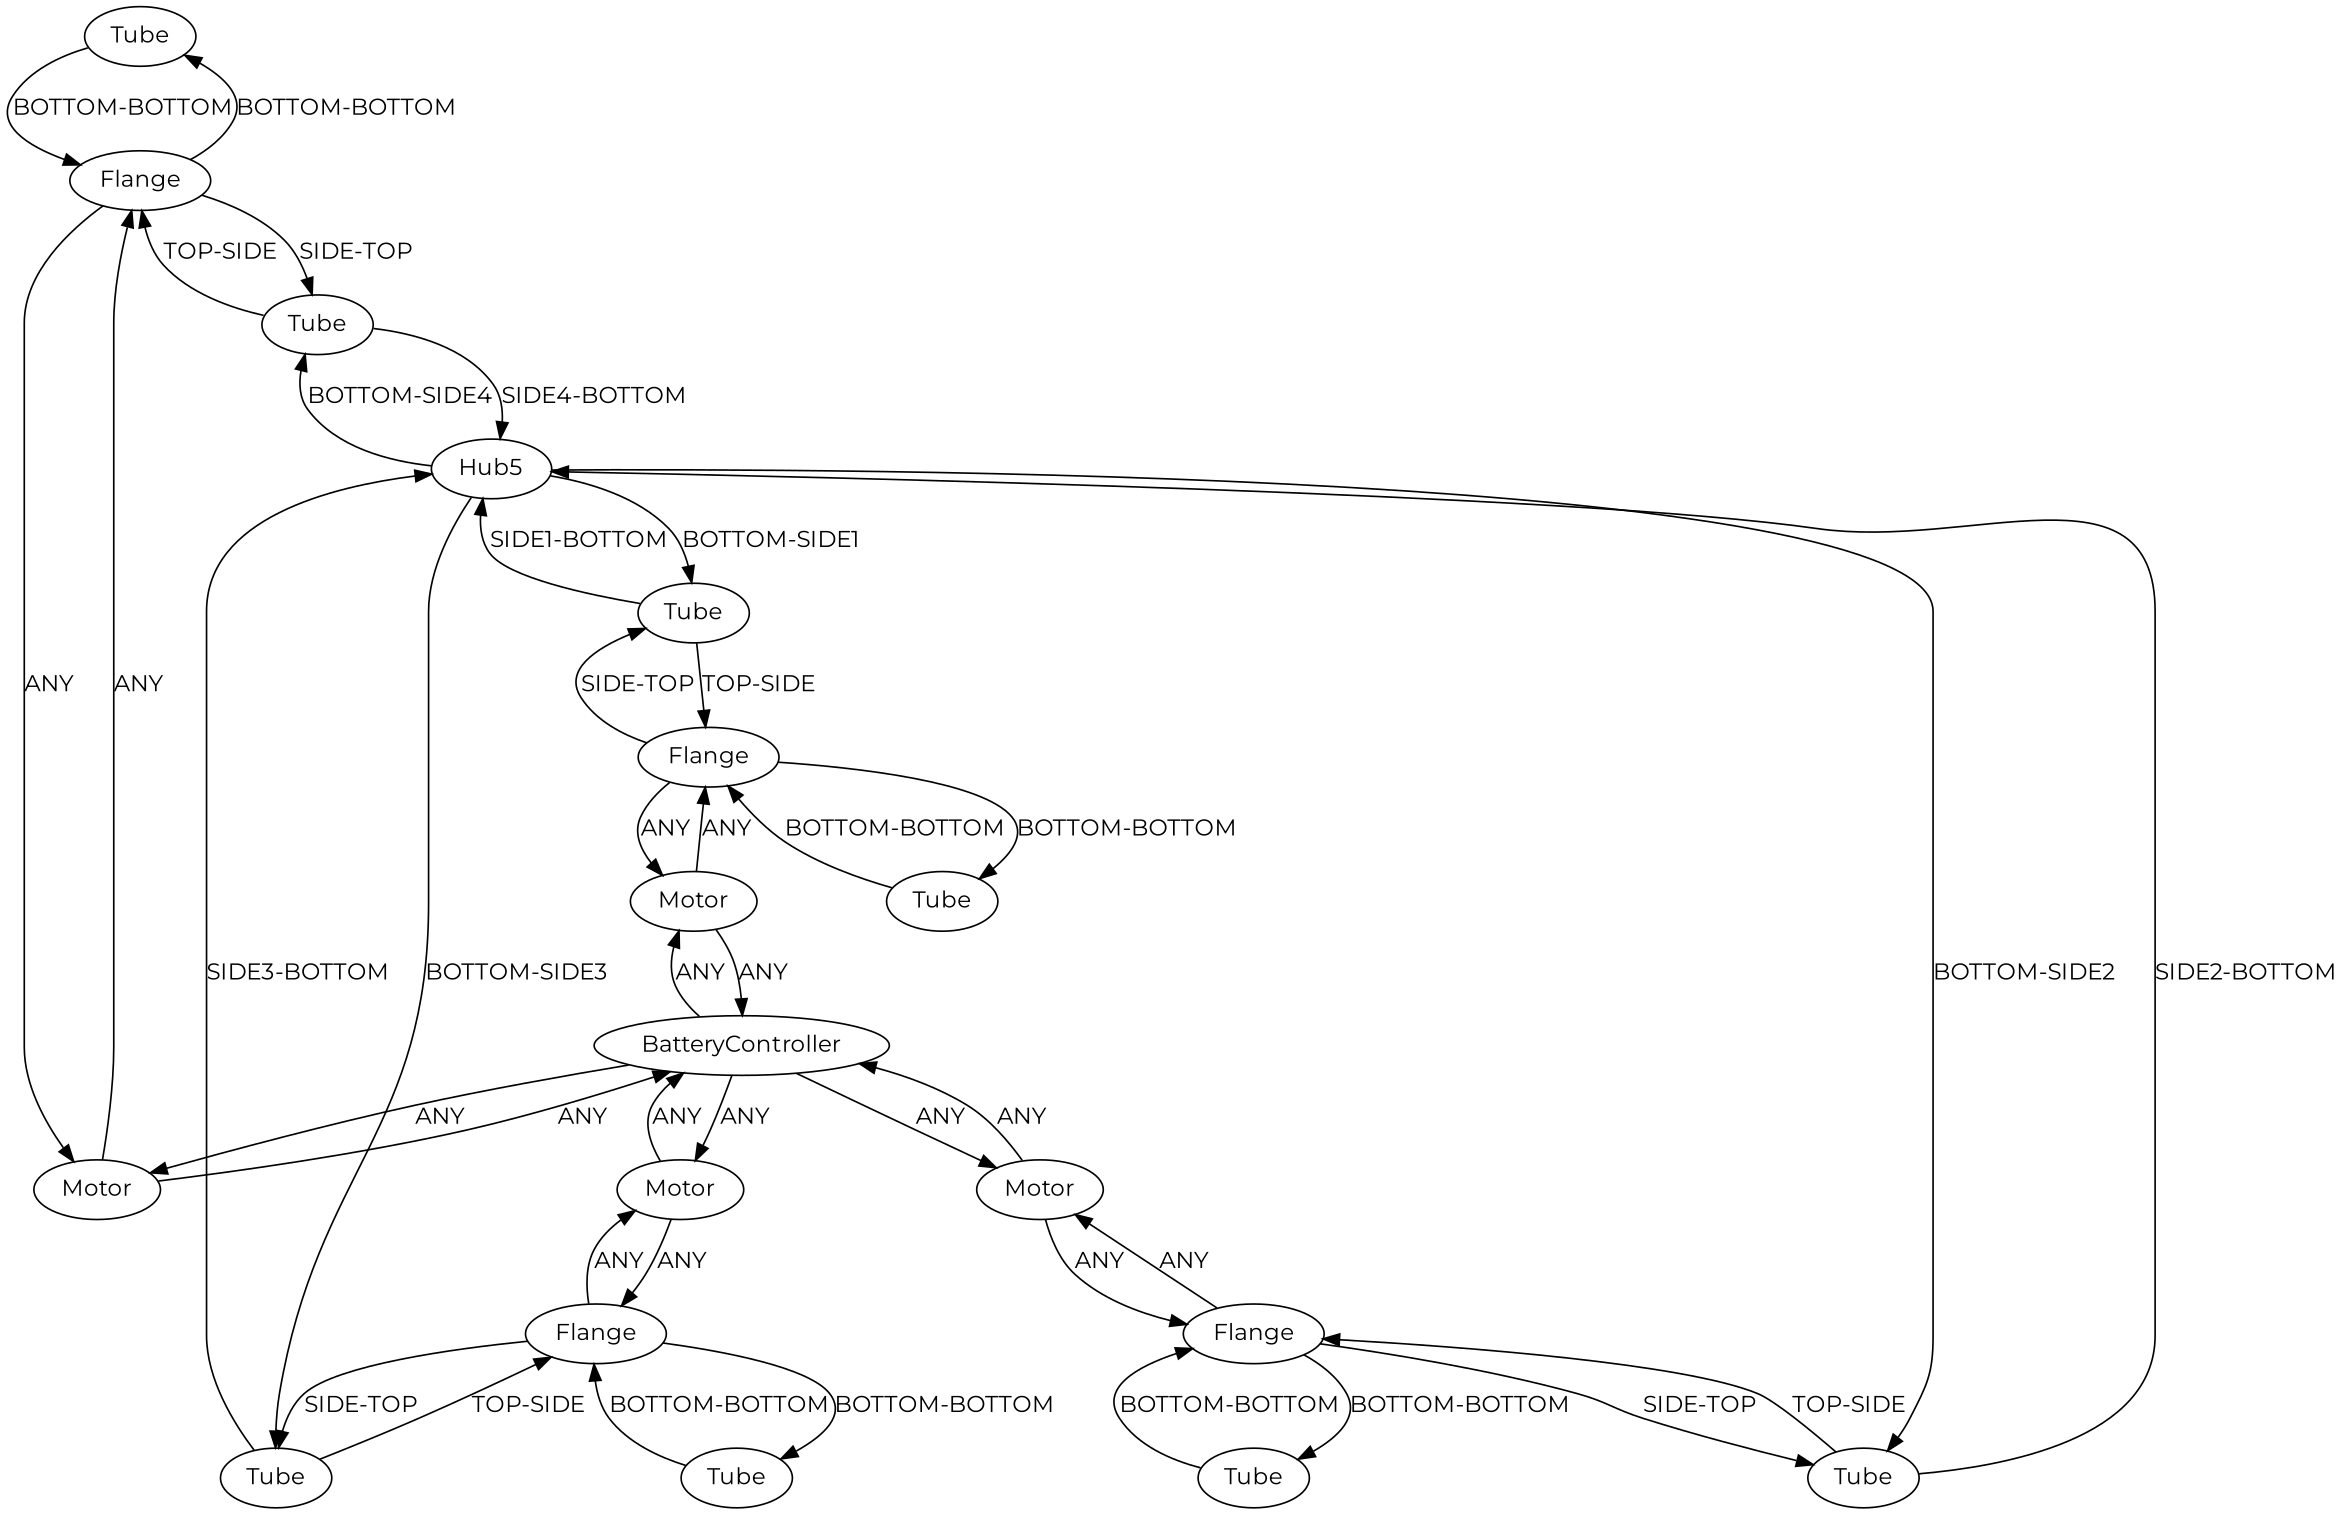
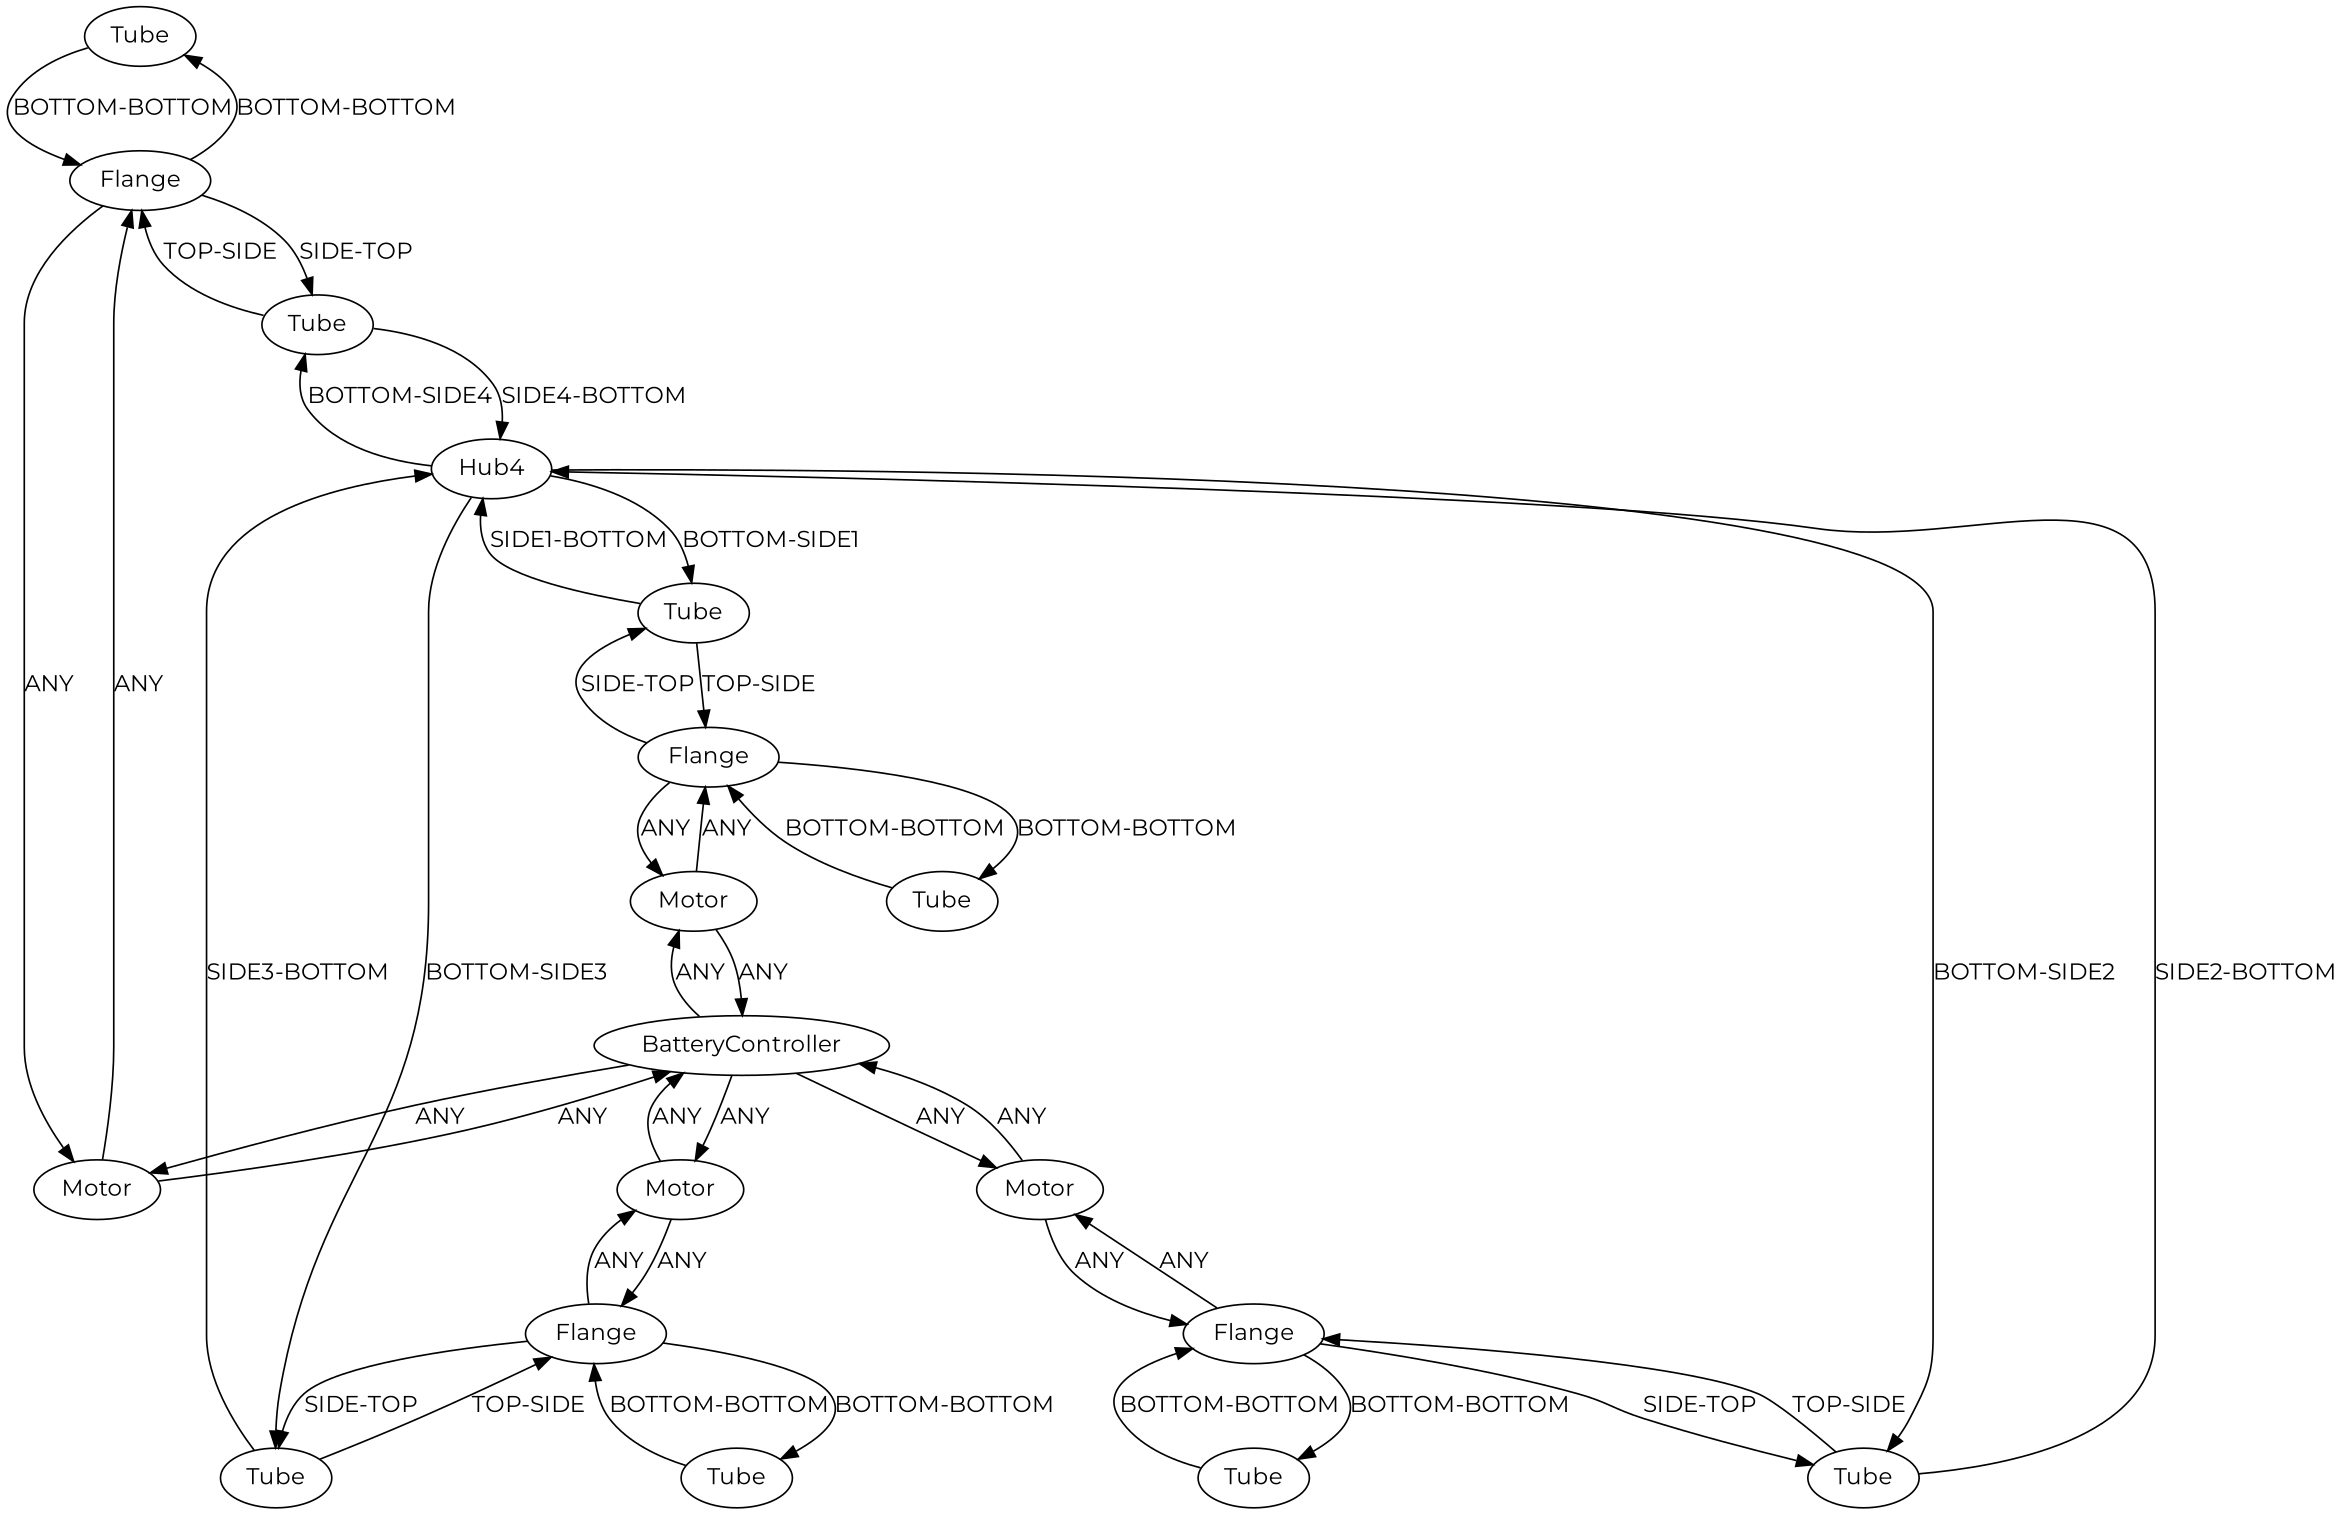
(492, 469) -> (492, 469)
